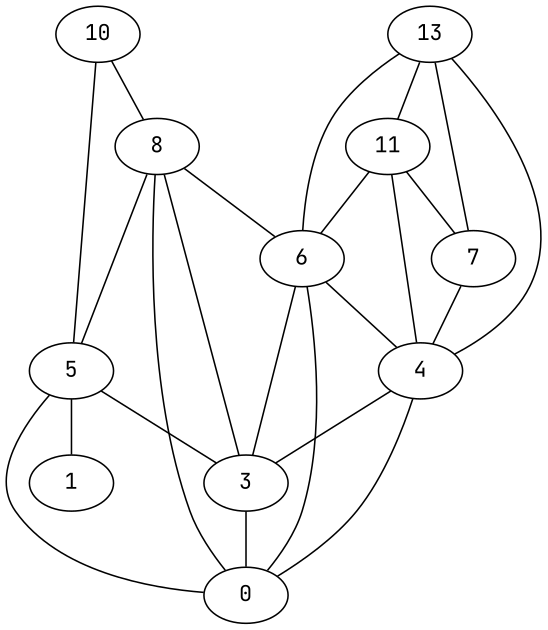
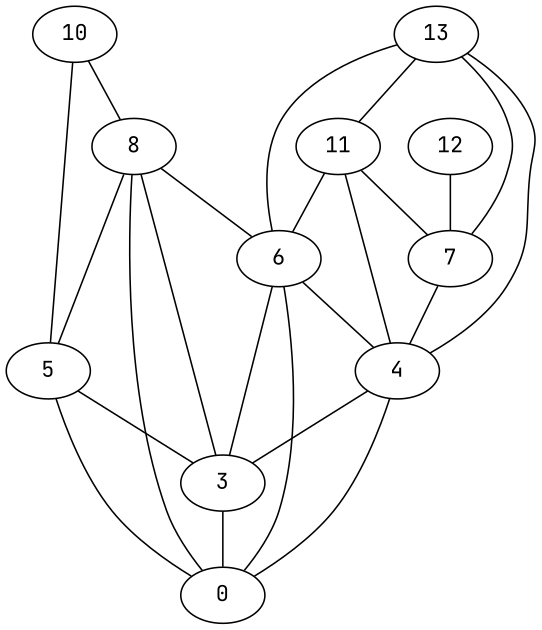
none -> (450, 146)
(71, 483) -> none
